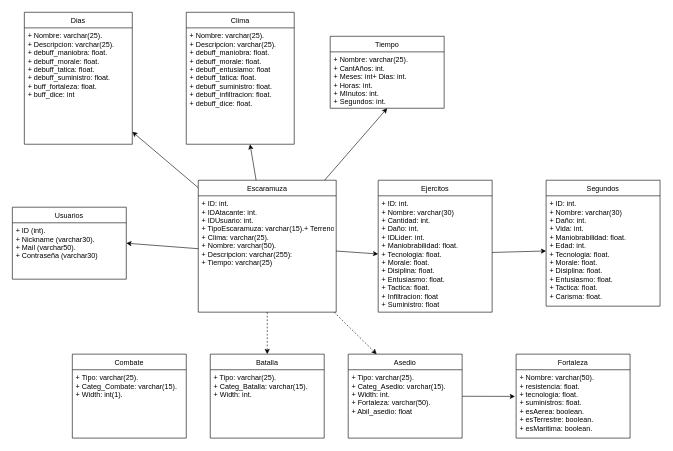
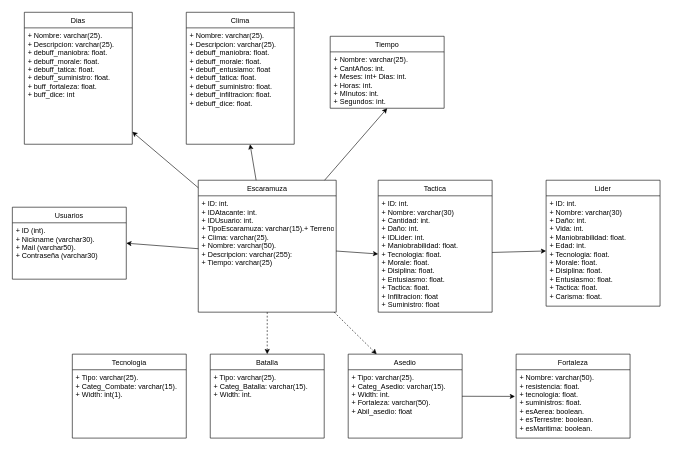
(435, 188) -> (435, 188)
(603, 188) -> (603, 188)
(129, 362) -> (129, 362)
